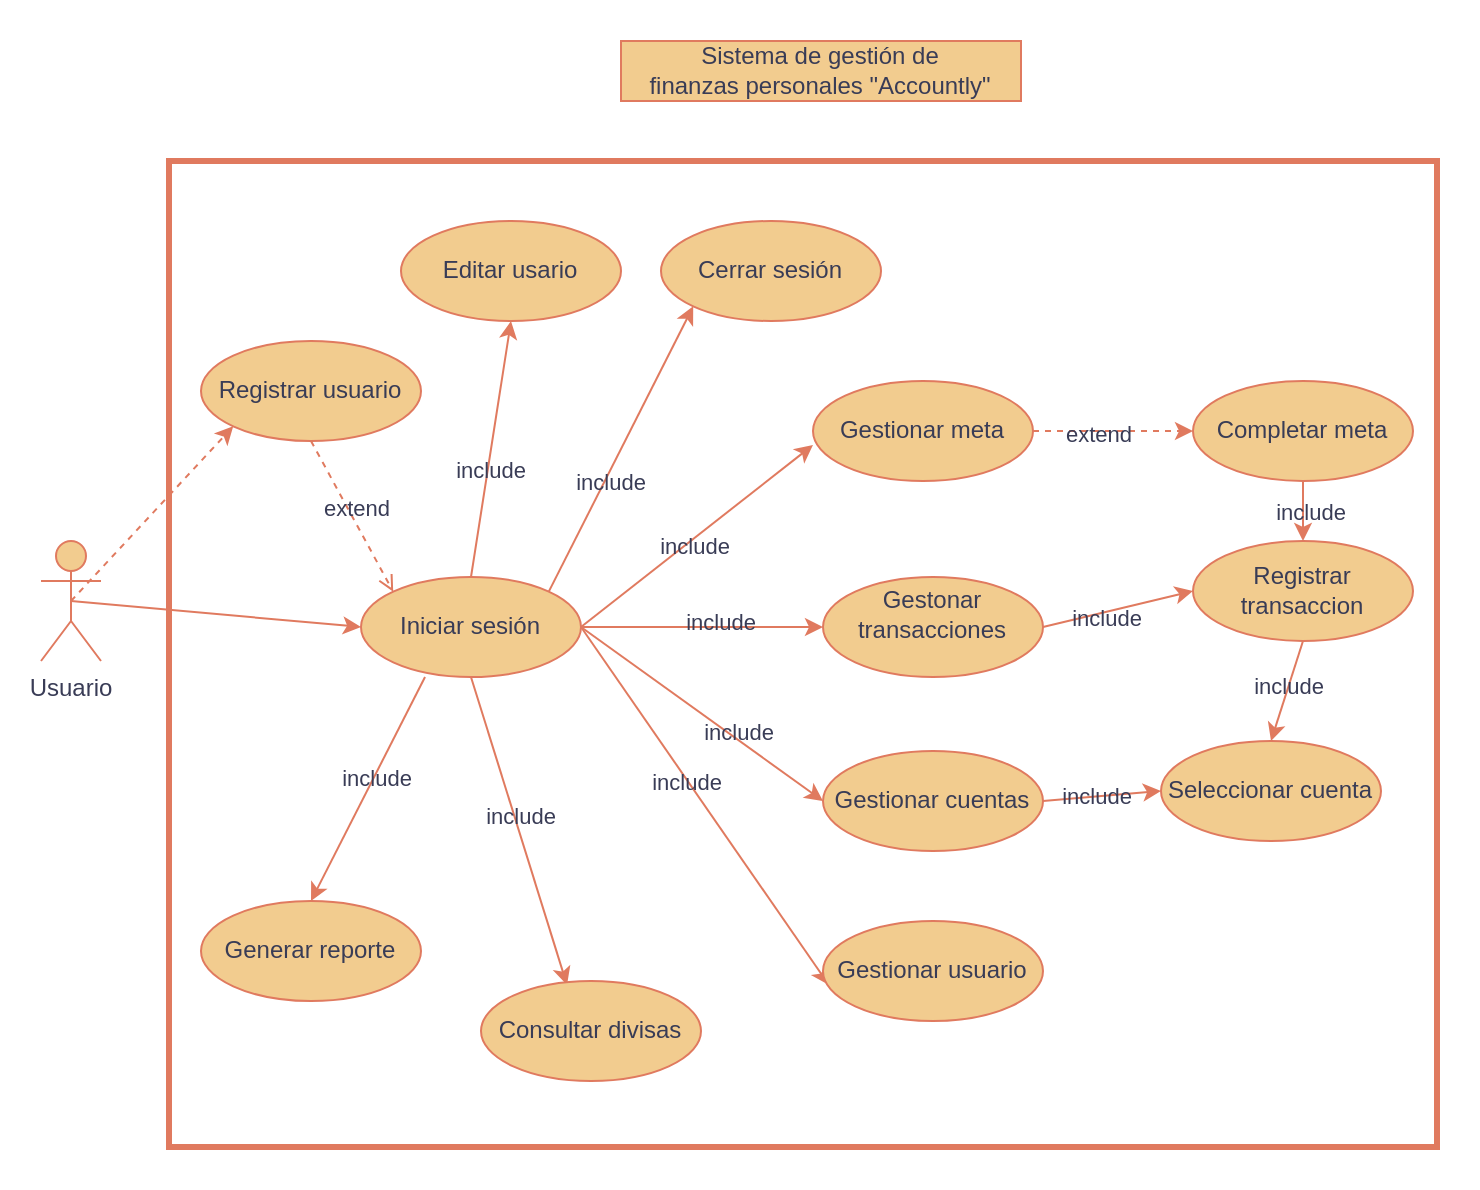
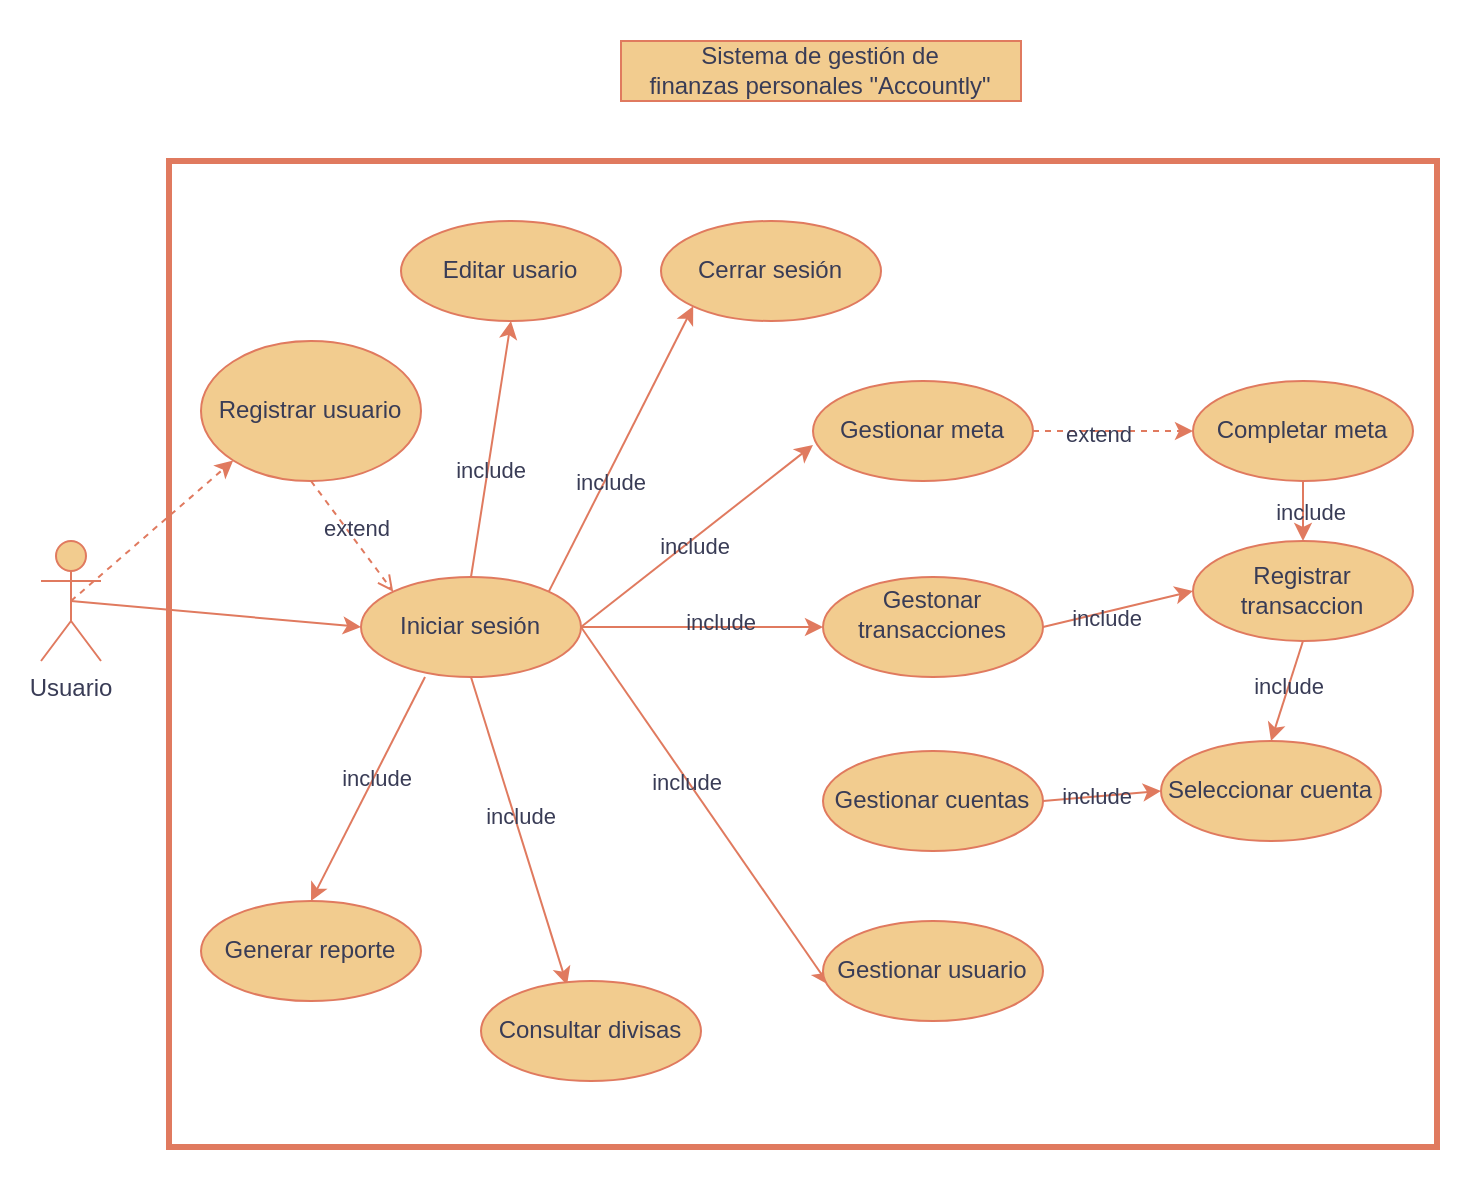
(311, 391) -> (311, 411)
(700, 712) -> none
